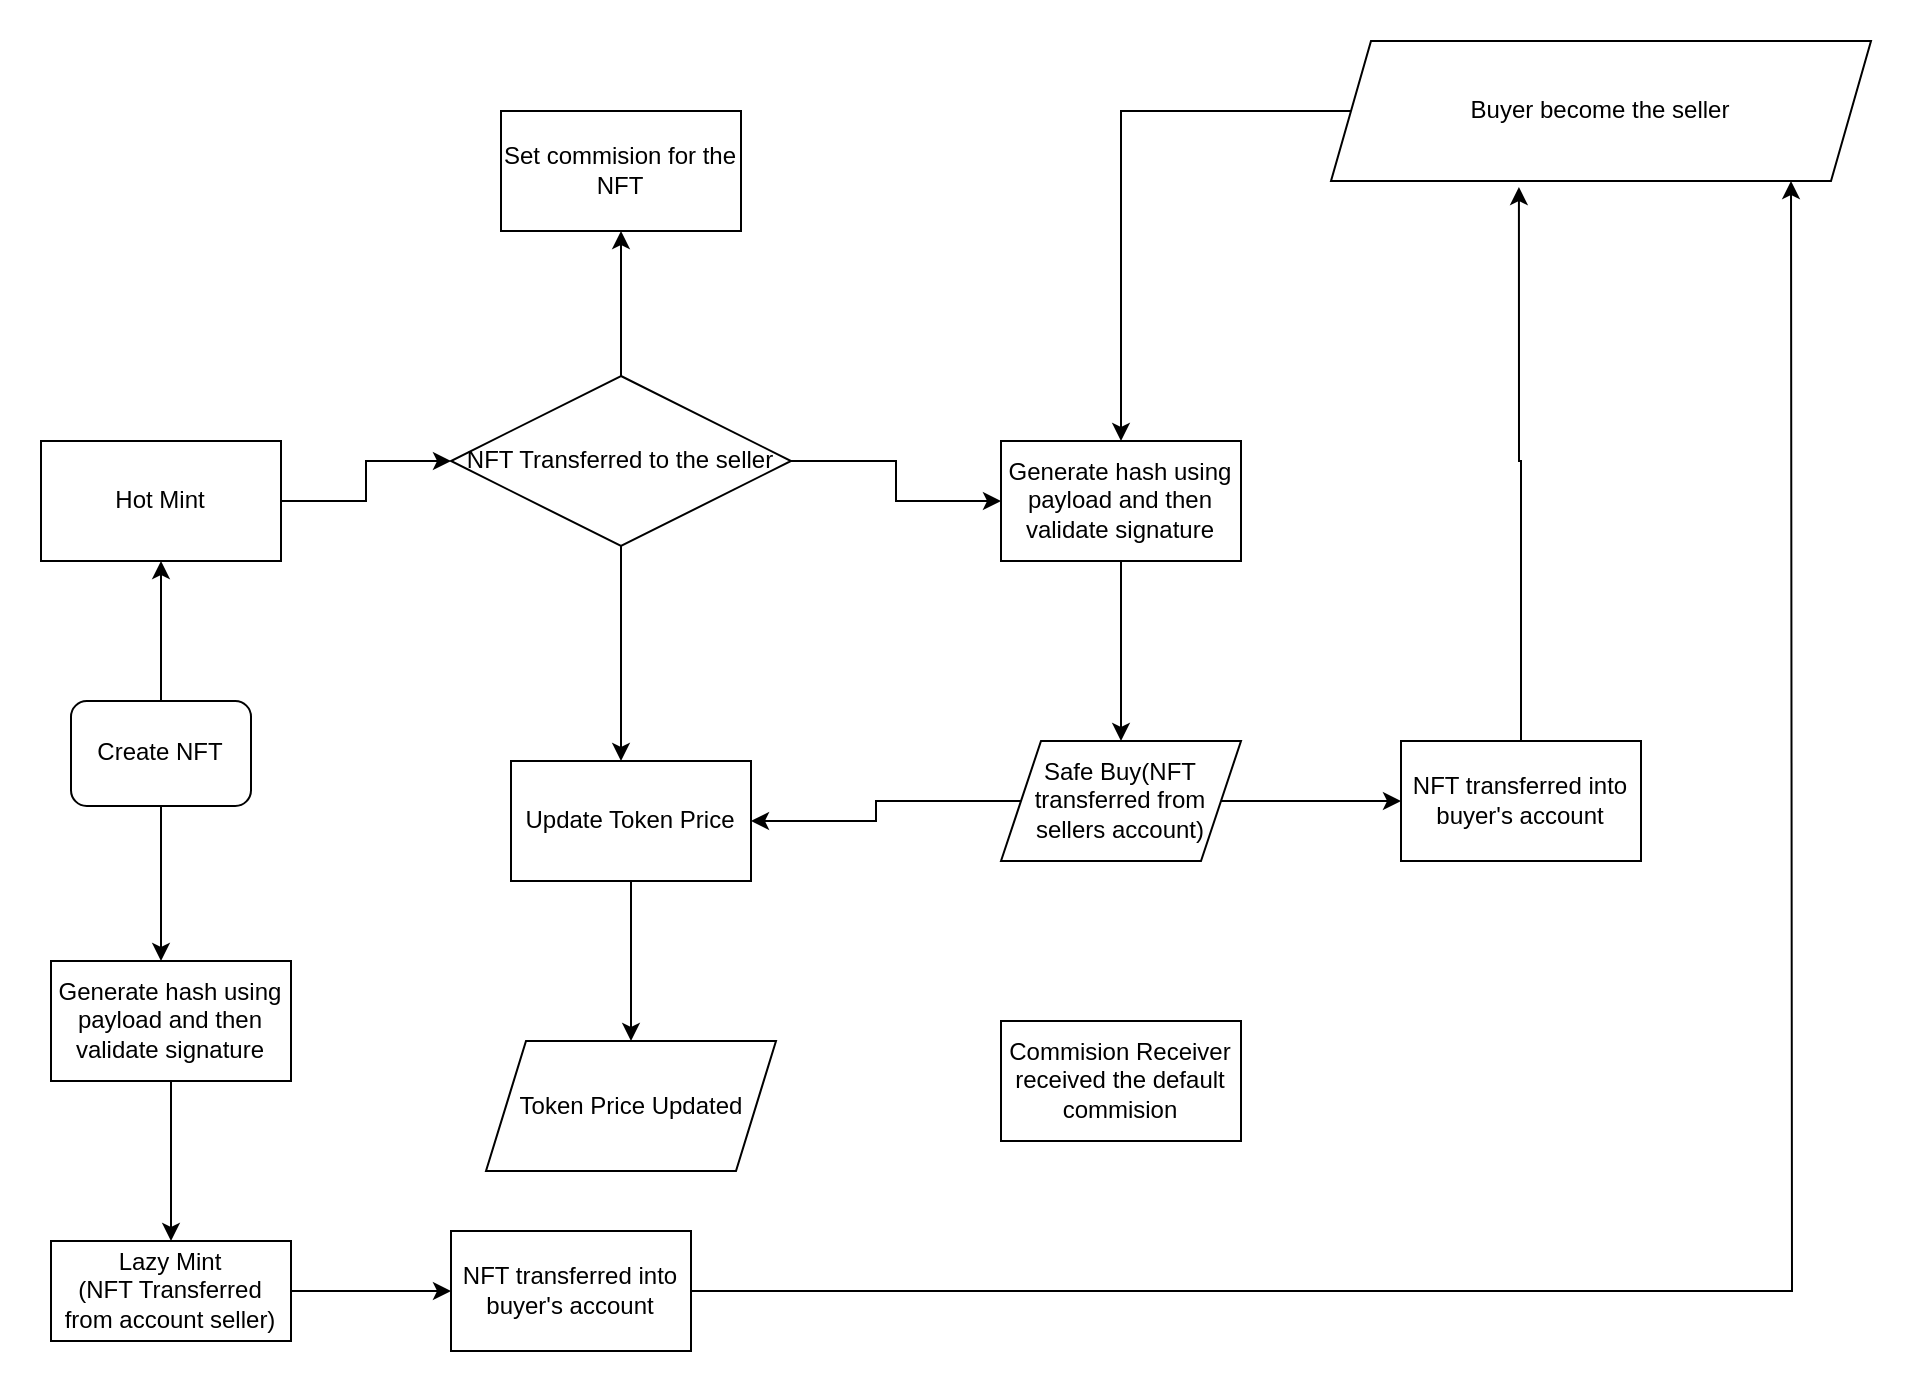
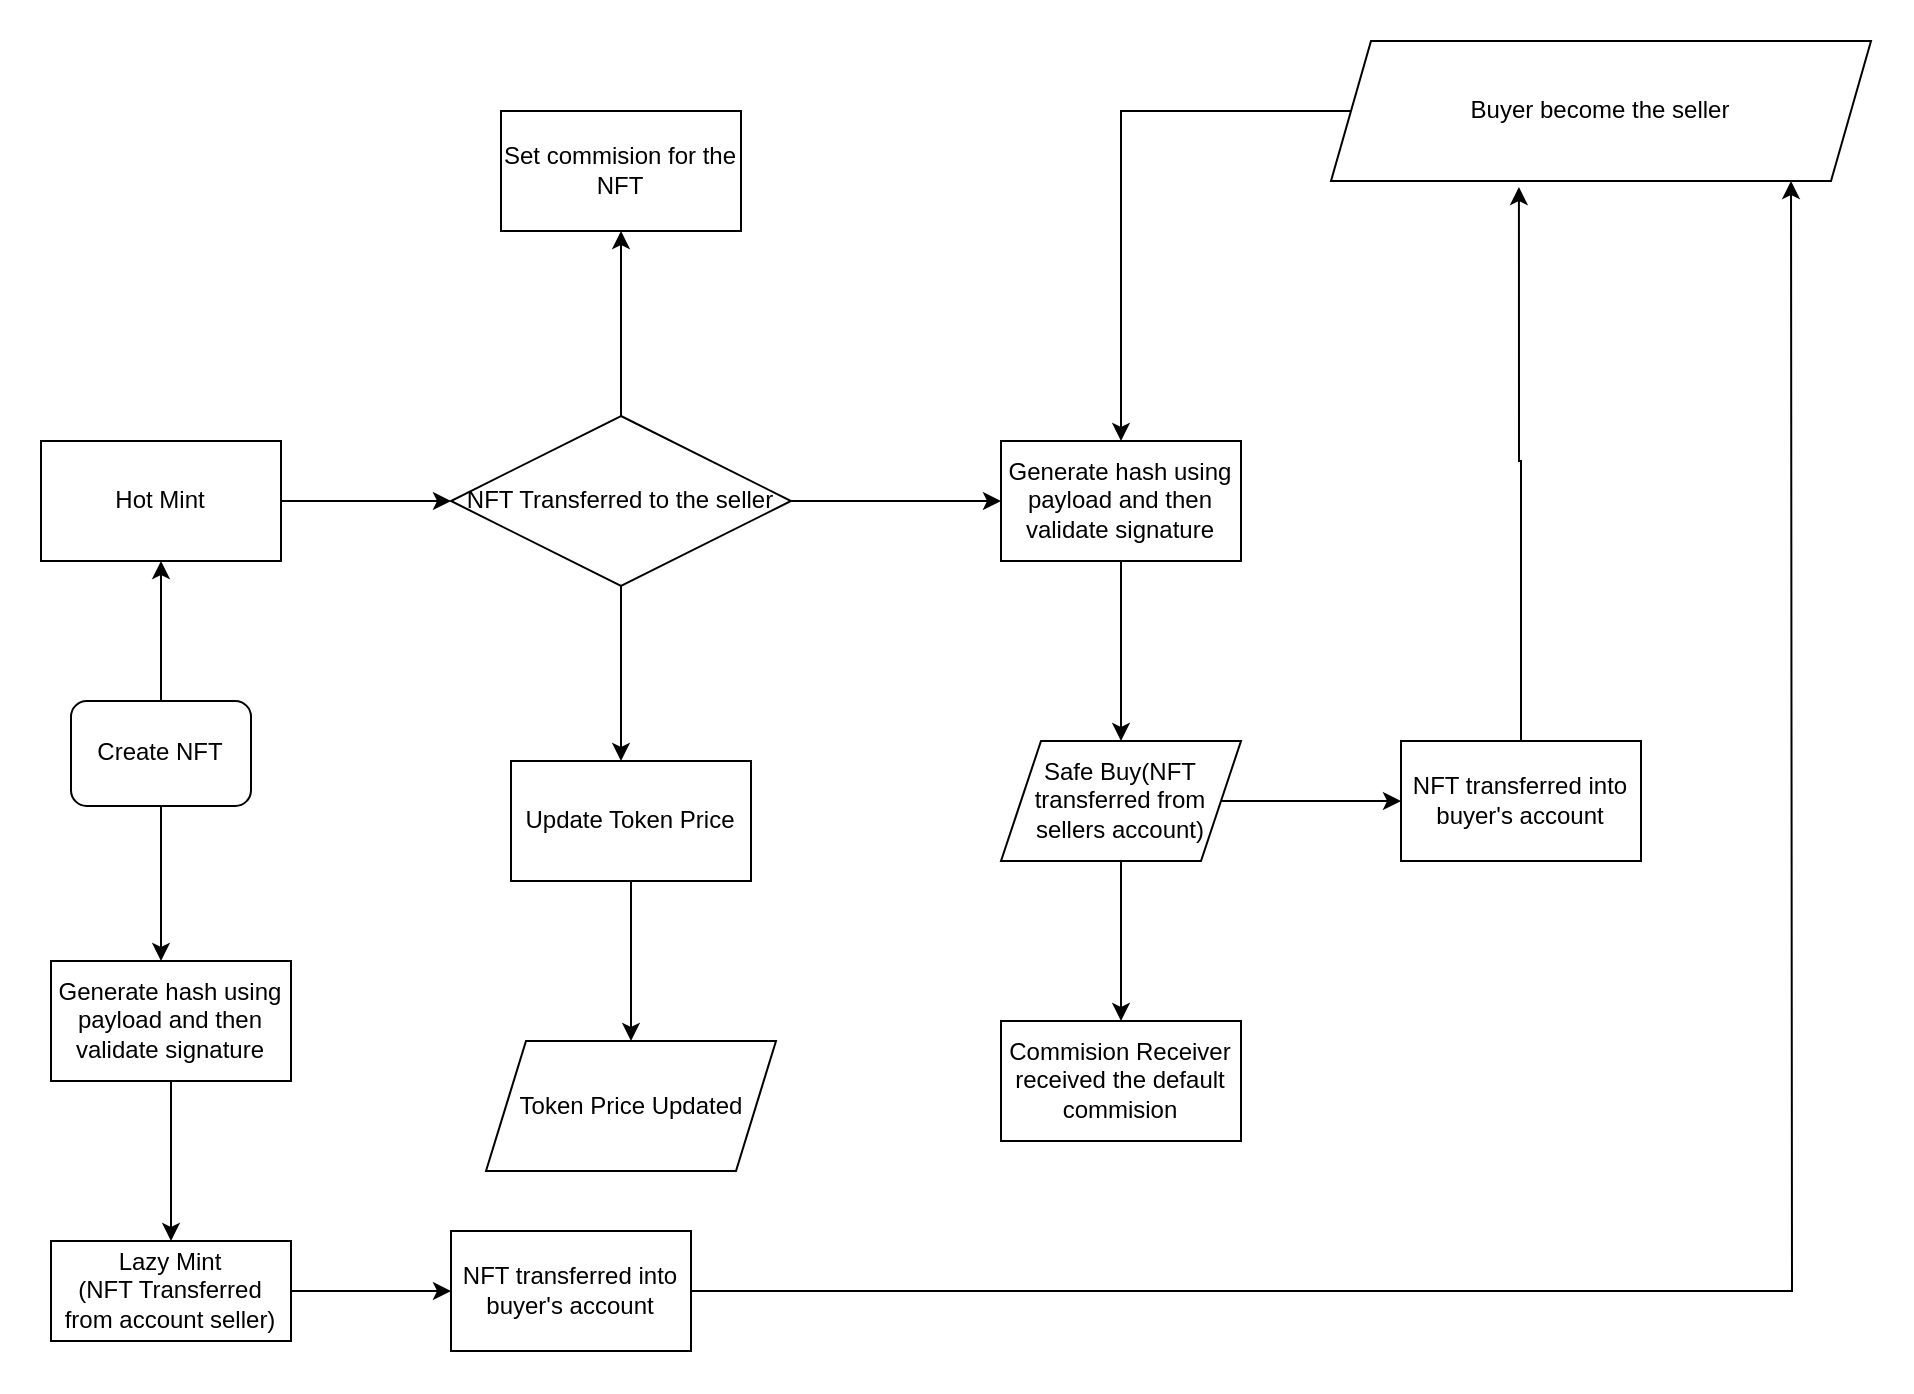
(621, 461) -> (621, 501)
(883, 801) -> (1121, 934)
